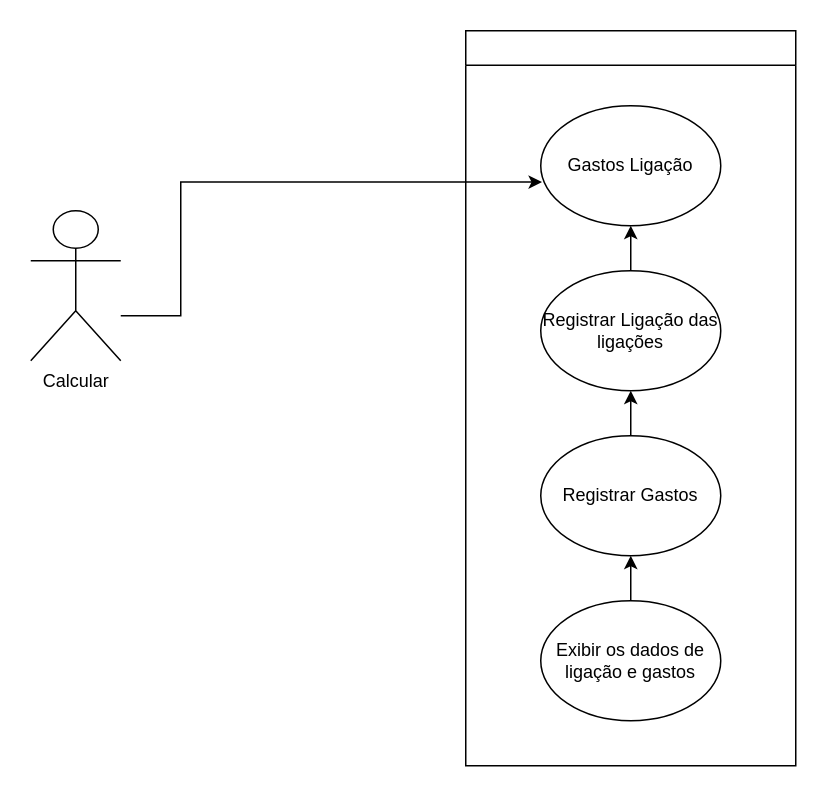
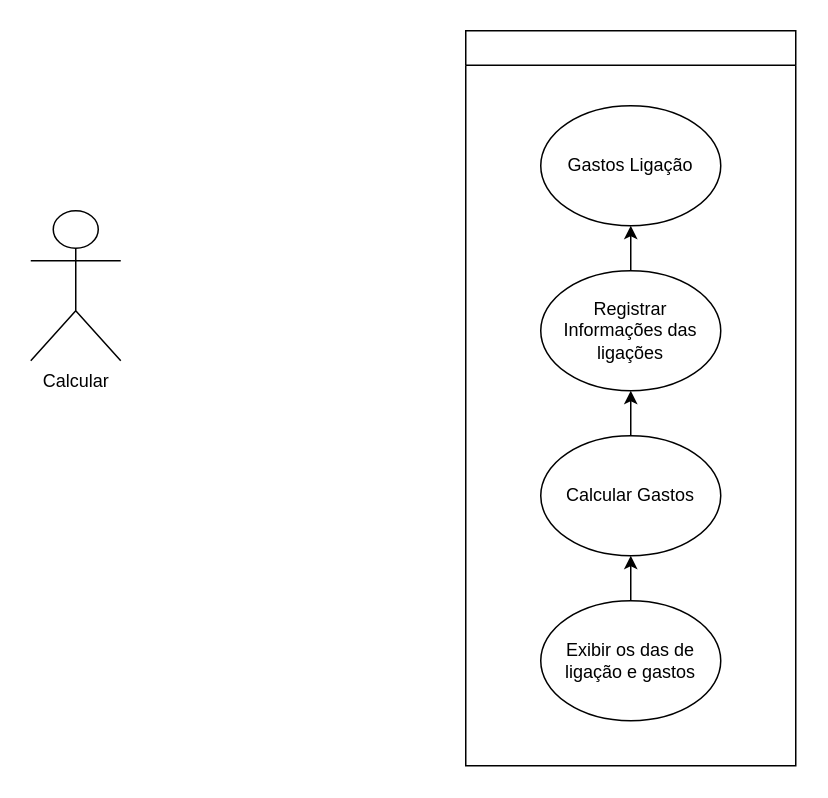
(260, 182) -> none
(631, 331) -> (631, 331)
(631, 496) -> (631, 496)
(631, 661) -> (631, 661)
